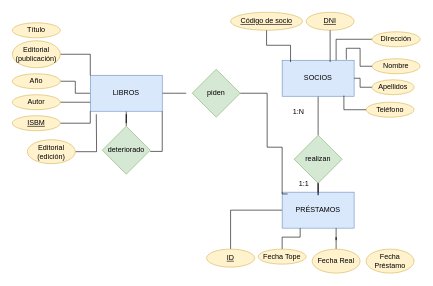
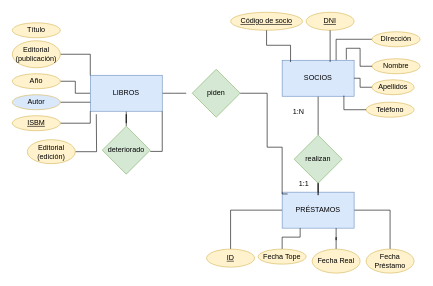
(36, 102) -> (36, 102)
none -> (390, 211)
